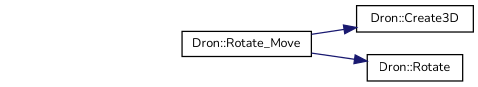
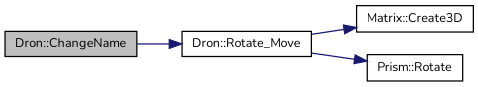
(415, 19) -> (415, 19)
none -> (71, 44)
(415, 68) -> (415, 68)
